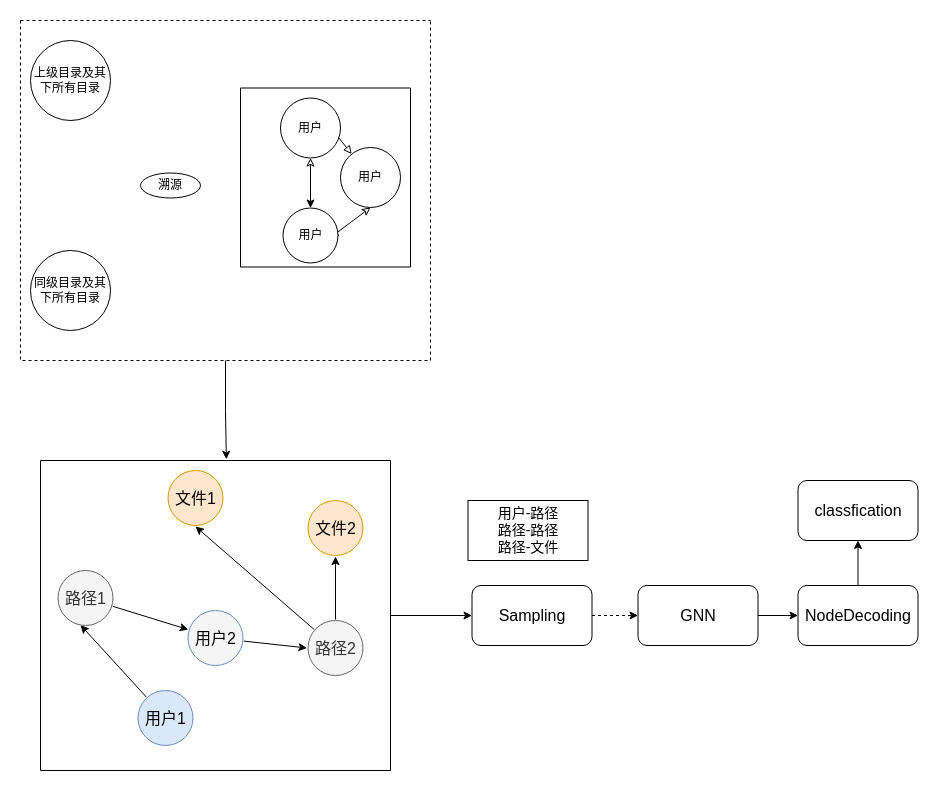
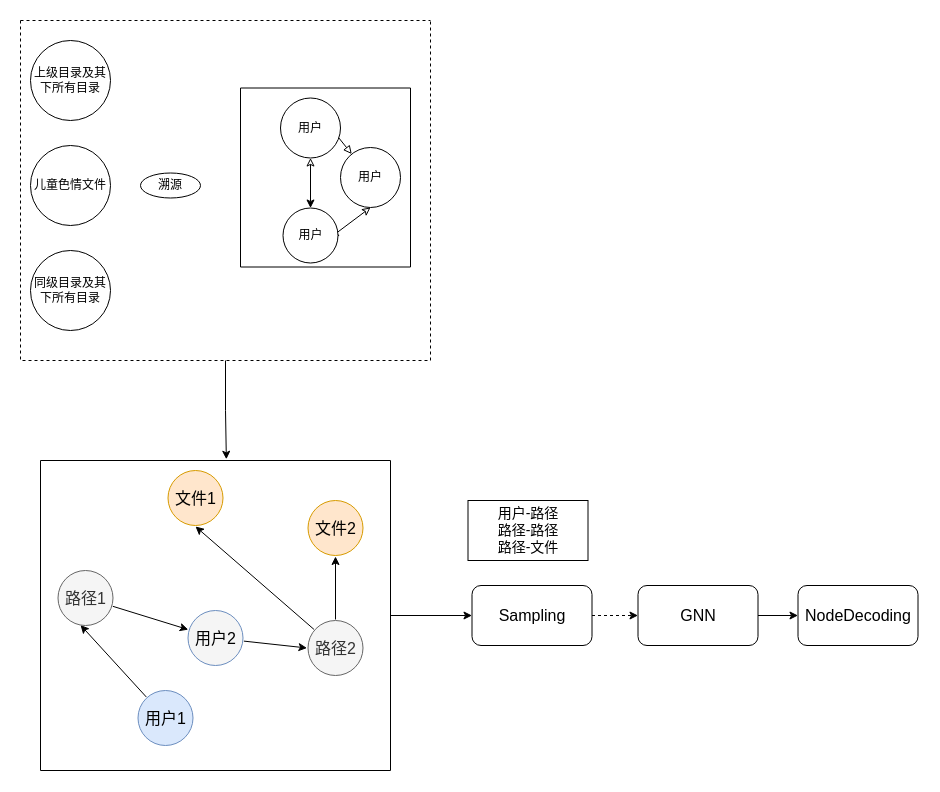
none -> (71, 186)
(858, 511) -> none
(858, 566) -> none
